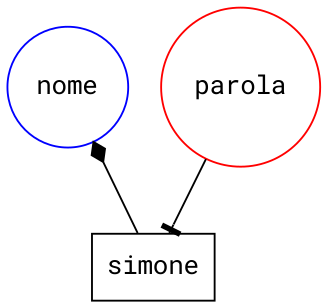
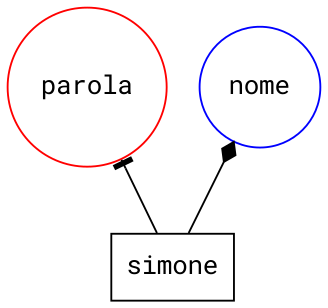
(190, 192) -> (141, 201)
